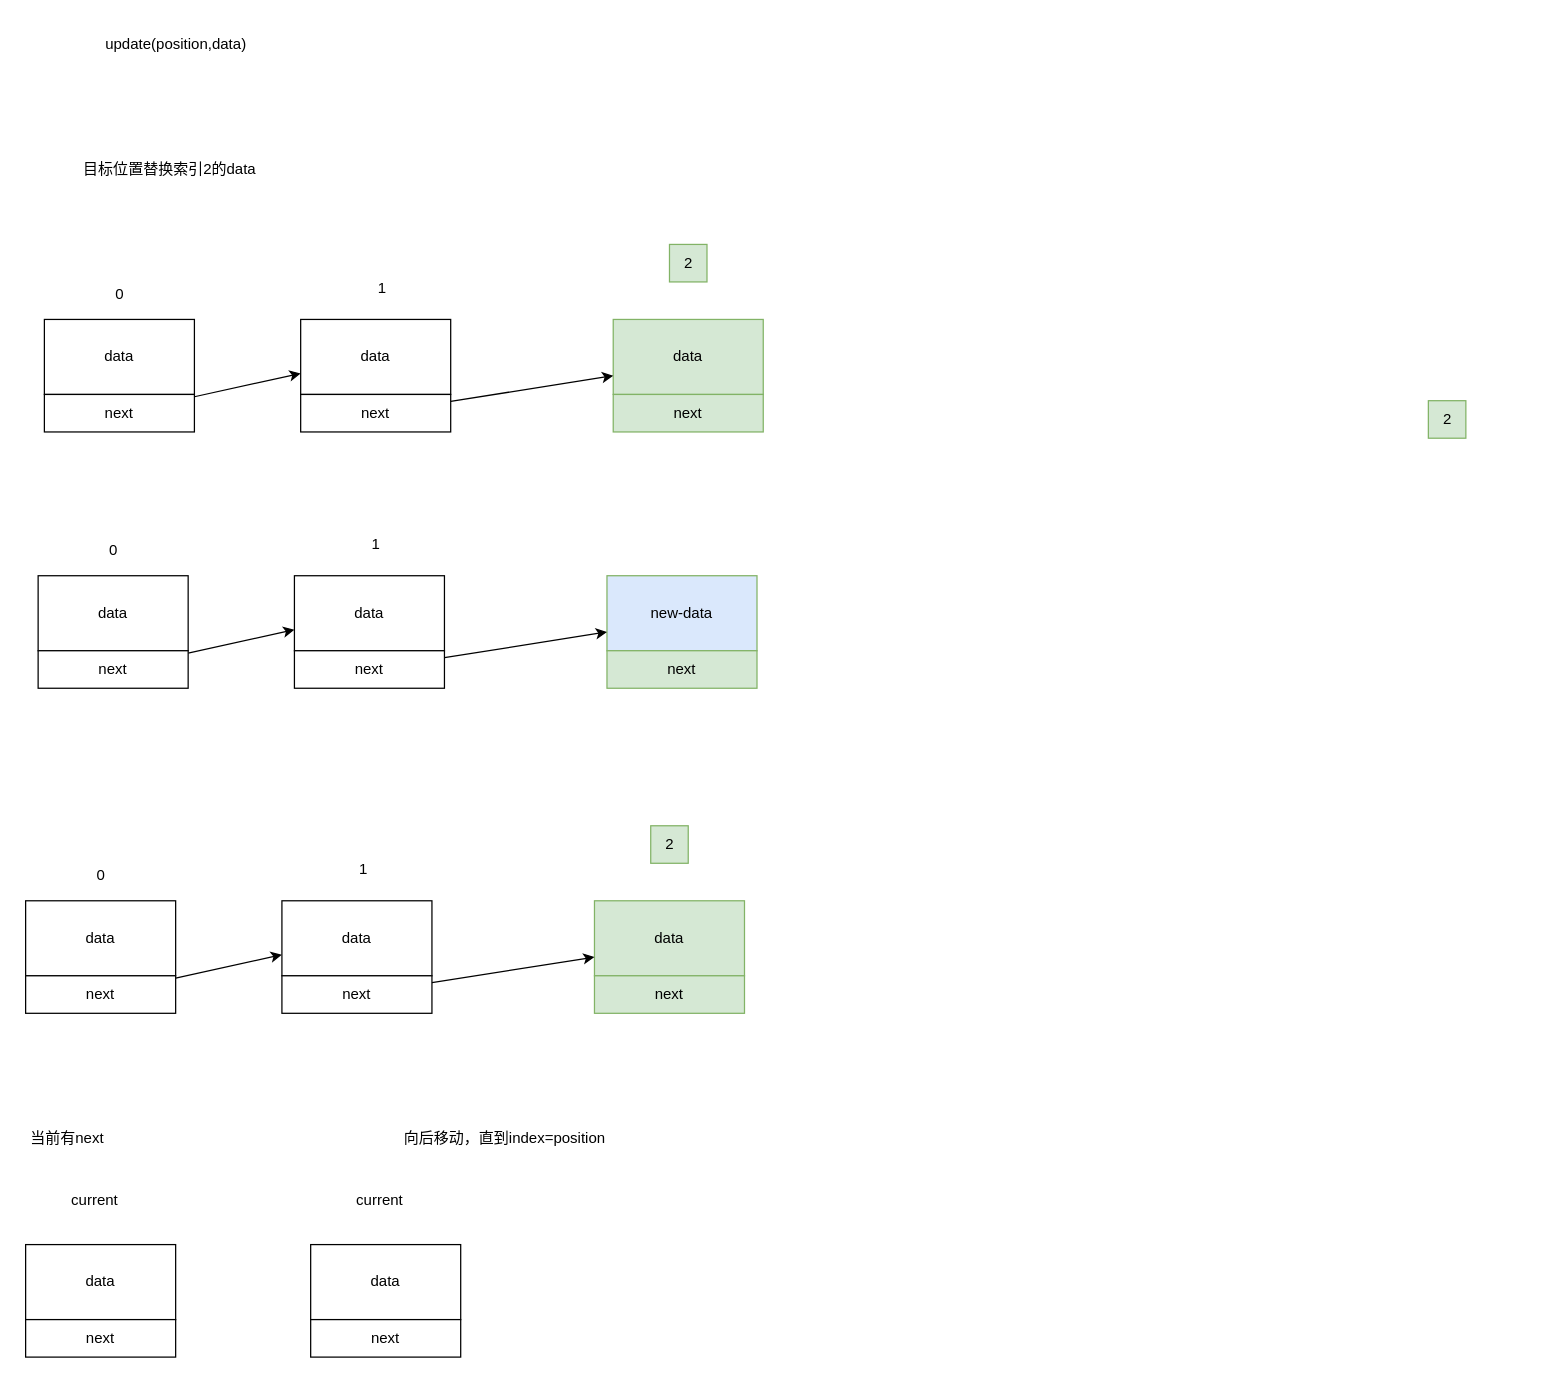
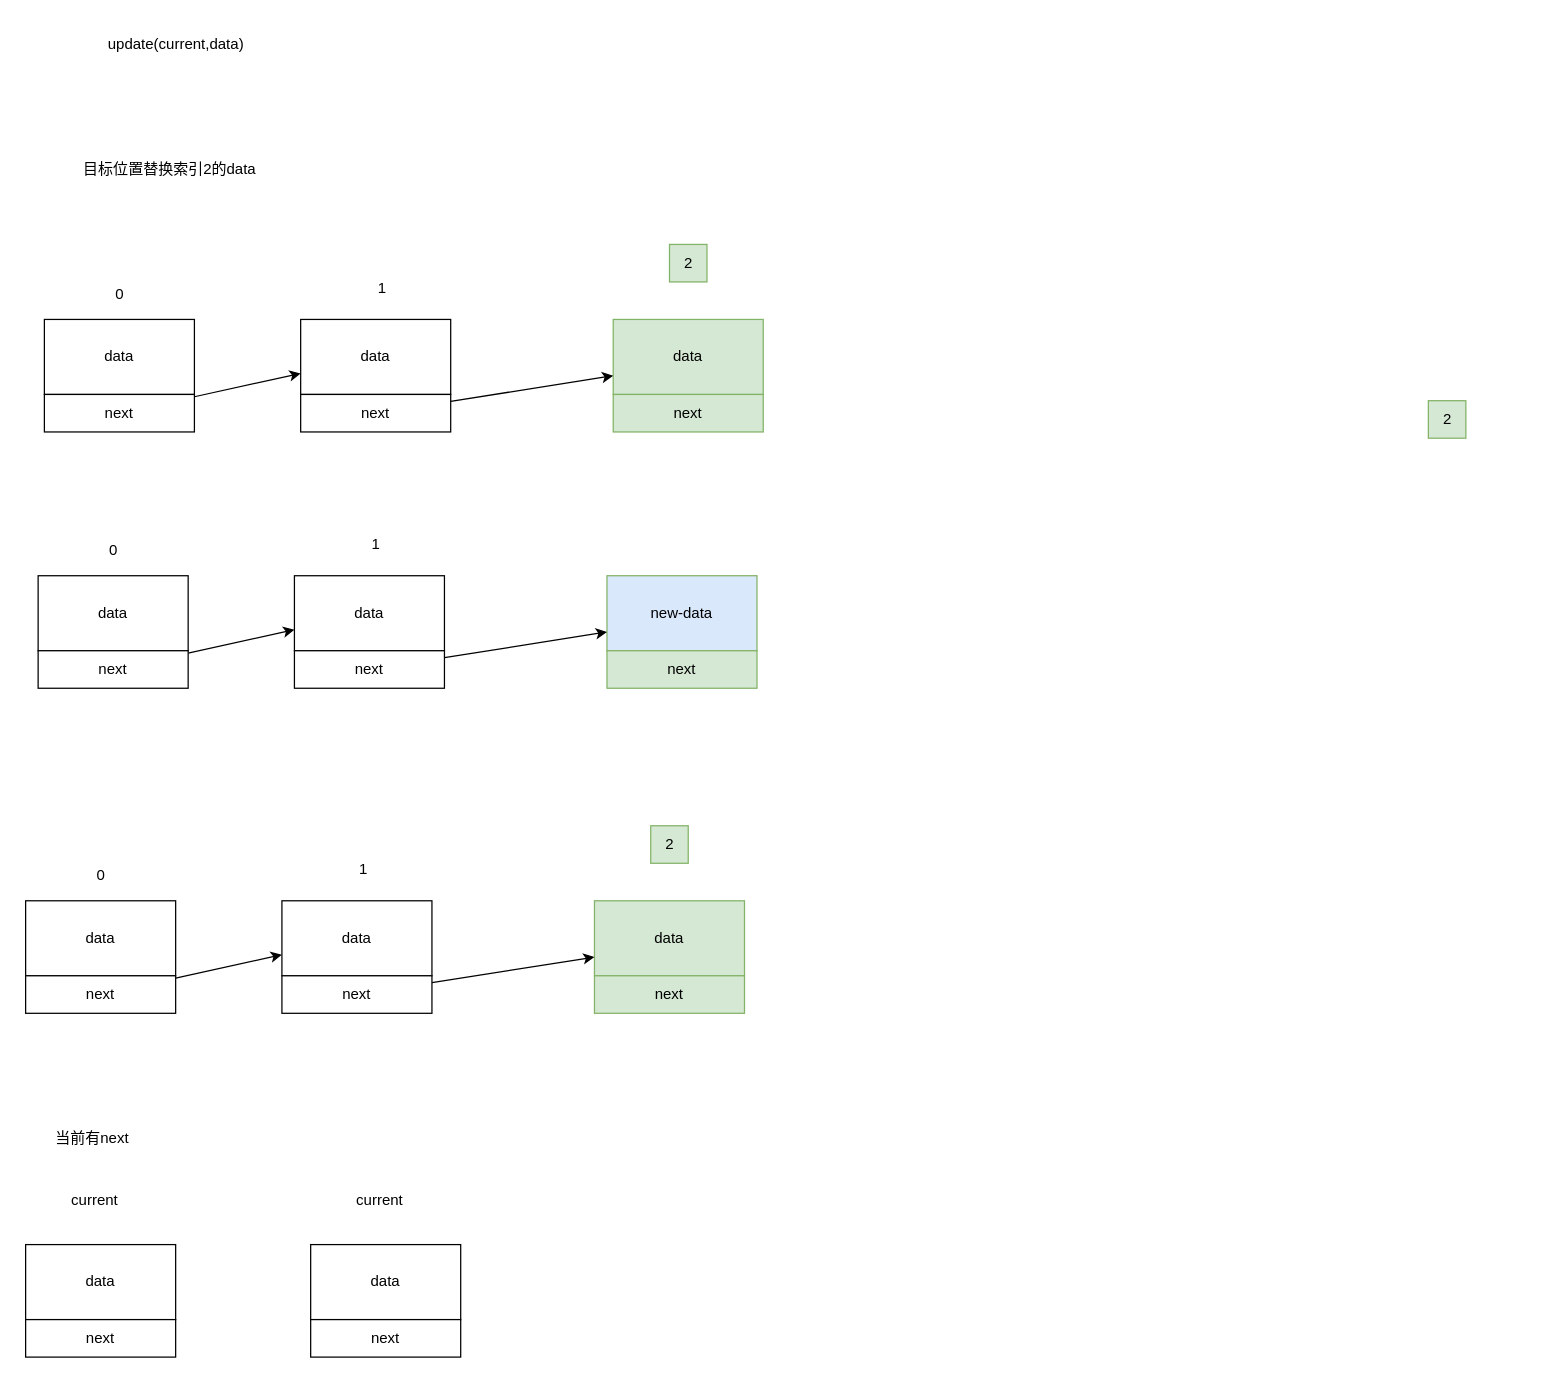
(176, 44) -> (176, 44)
(67, 1138) -> (92, 1138)
(504, 1138) -> none
